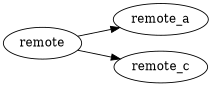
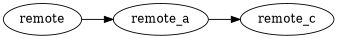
(94, 54) -> (220, 19)
